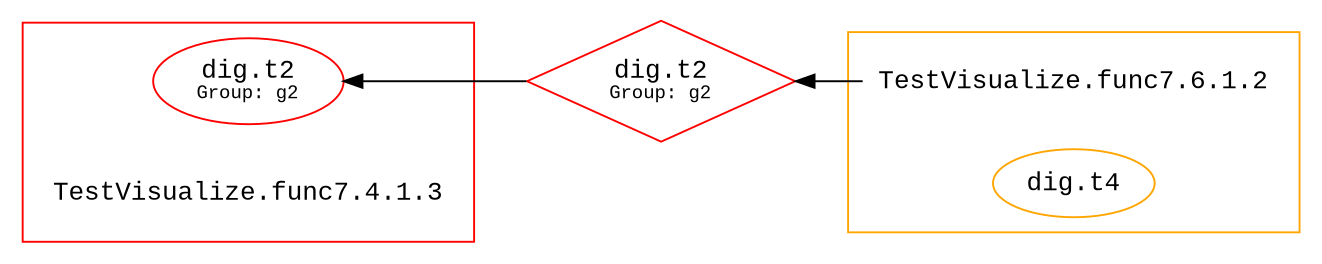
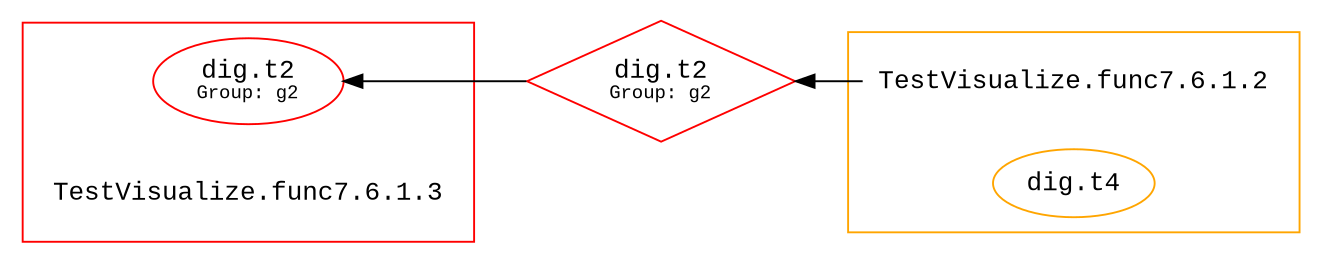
(248, 193) -> (248, 193)
